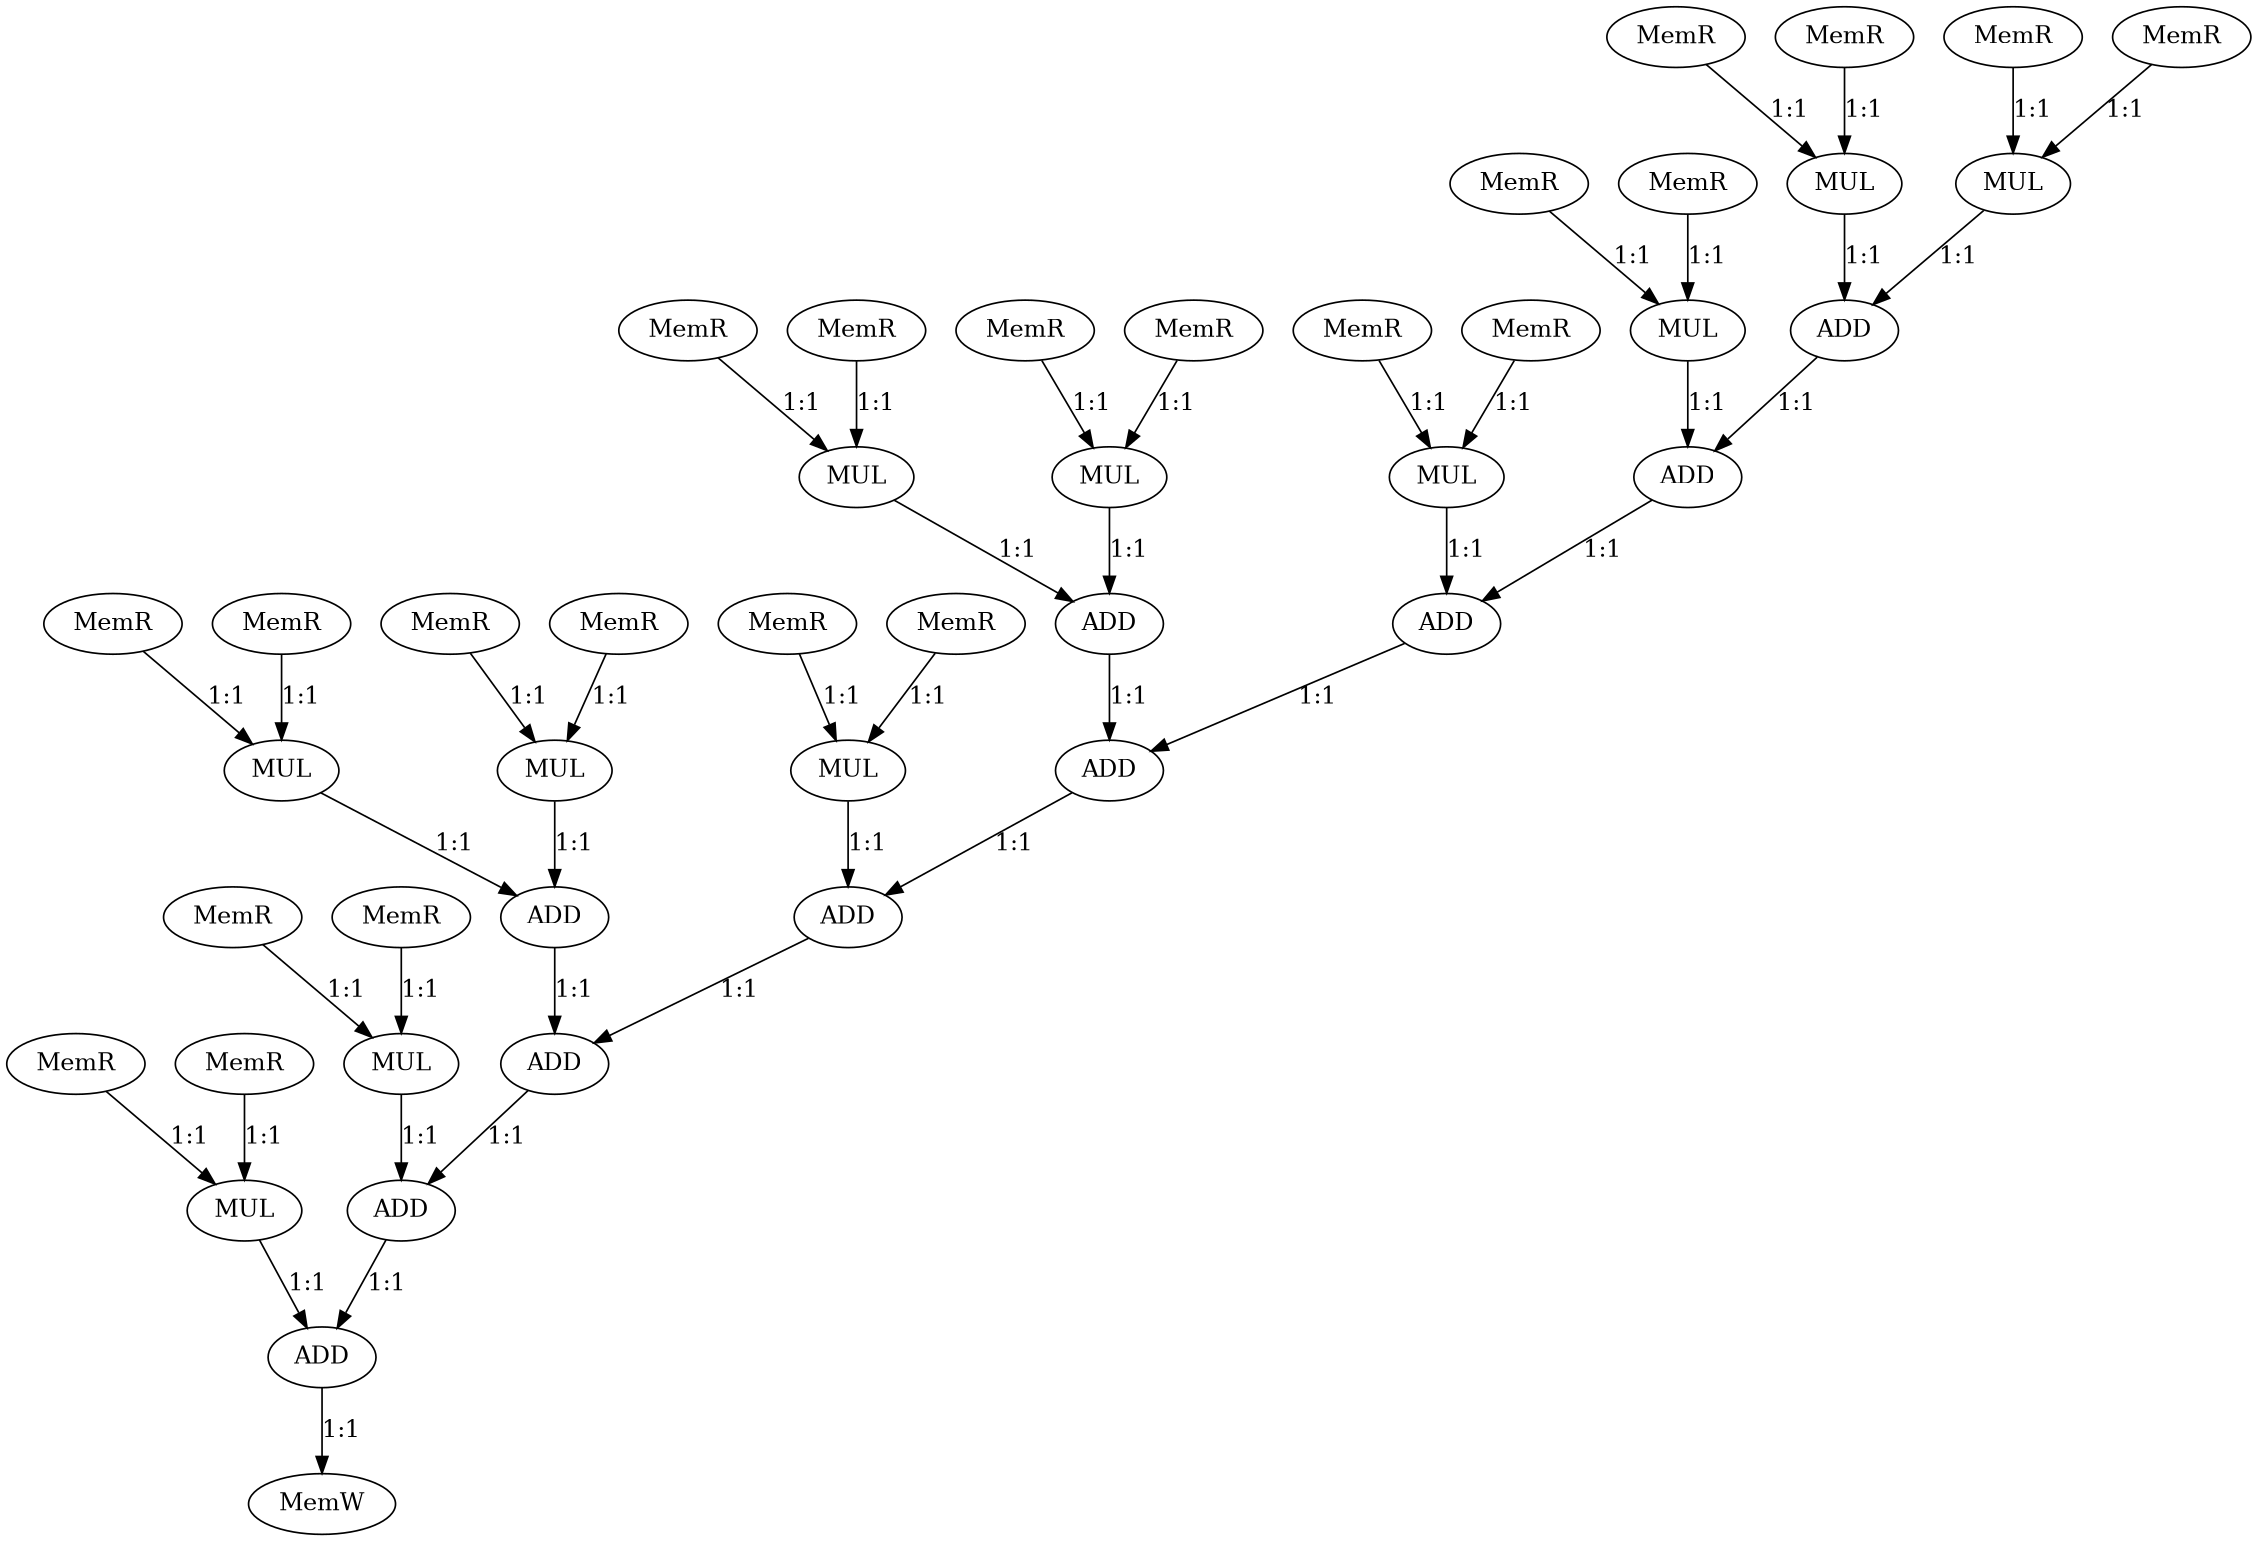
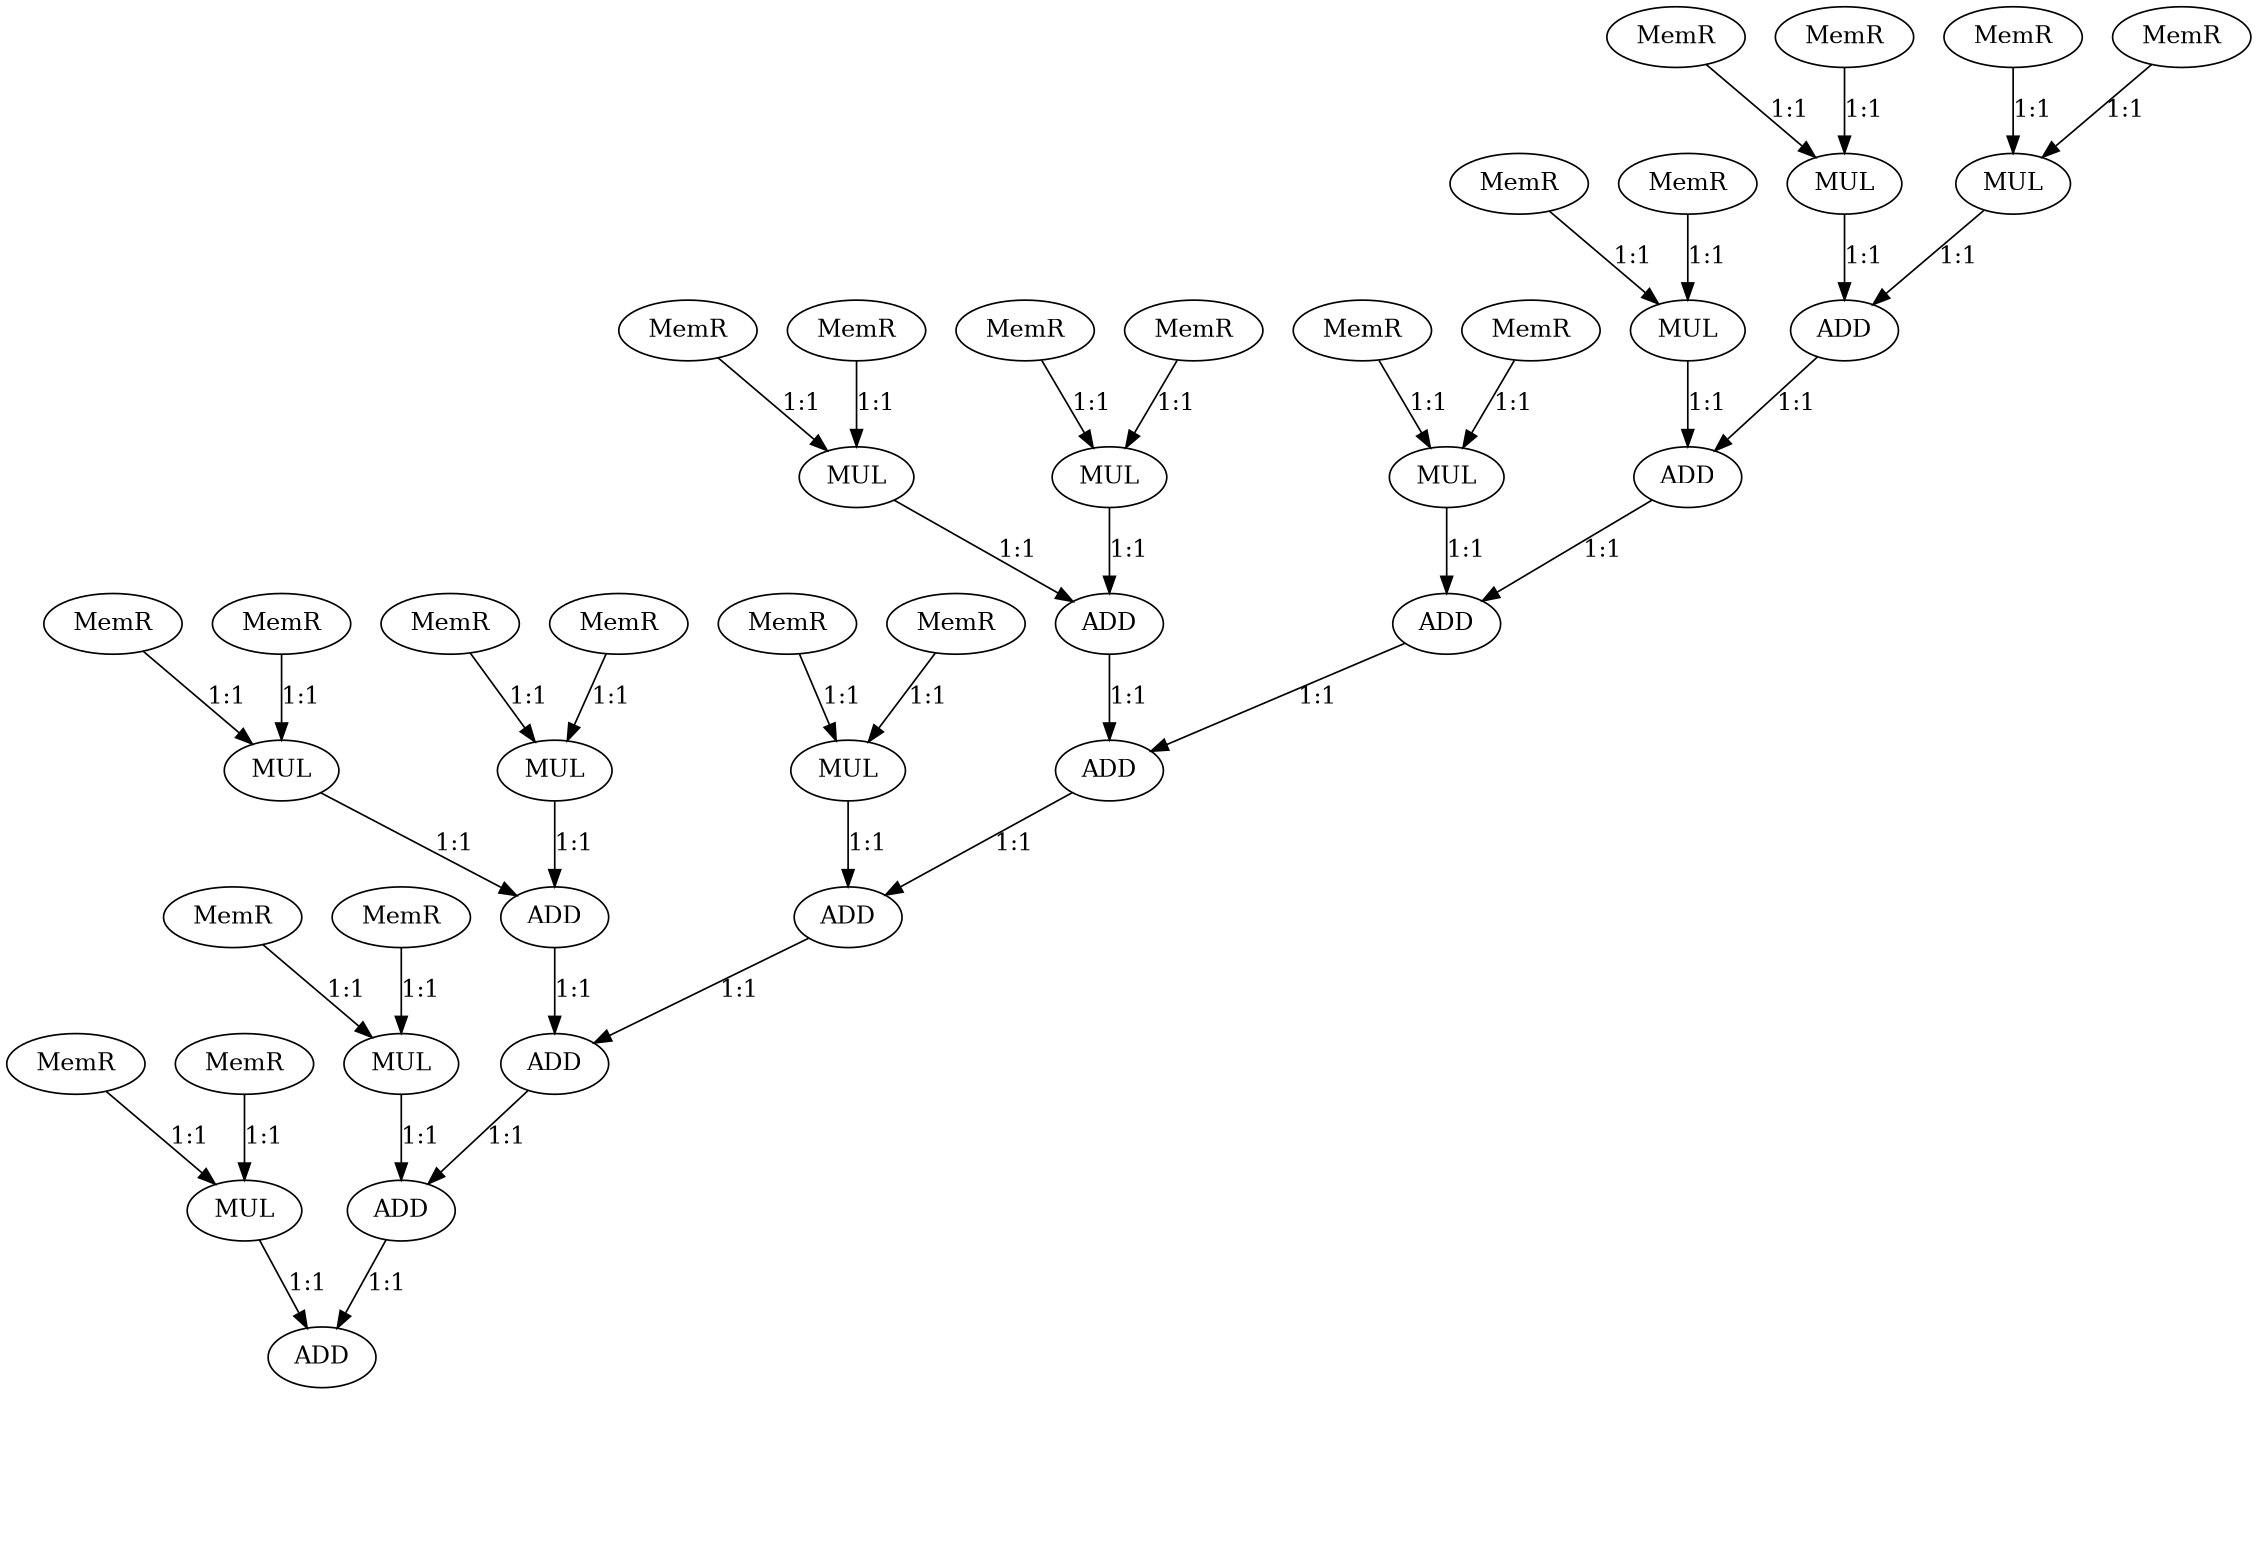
(322, 1504) -> none
